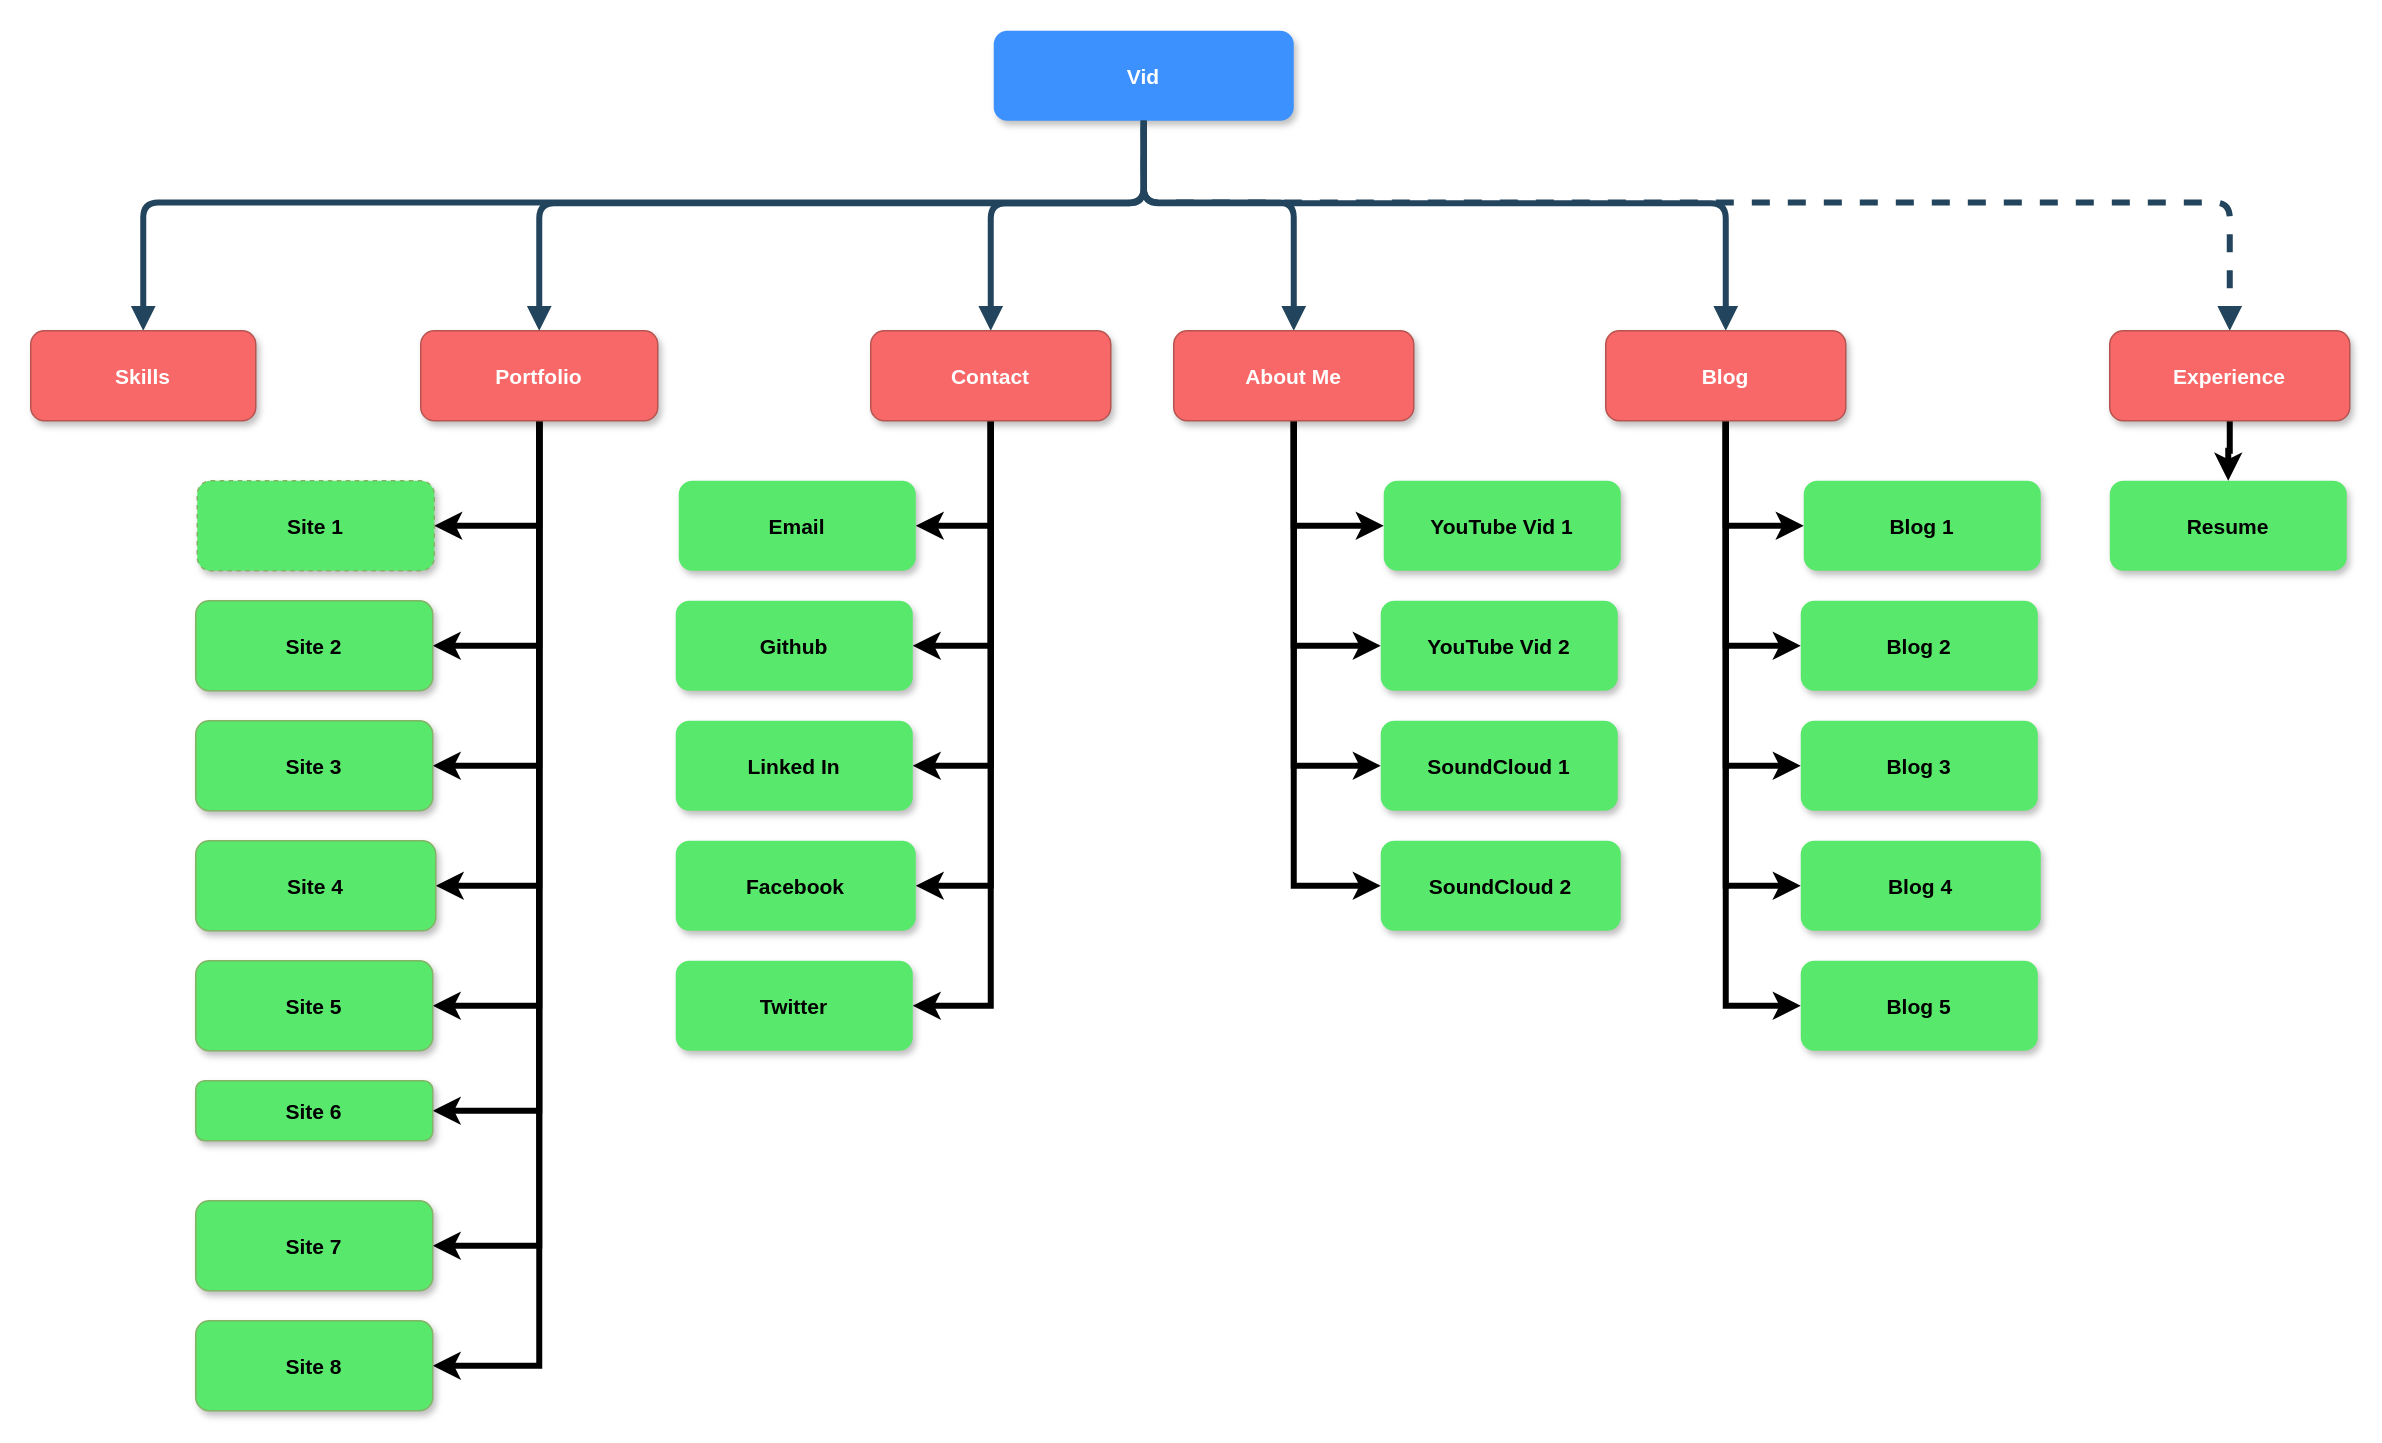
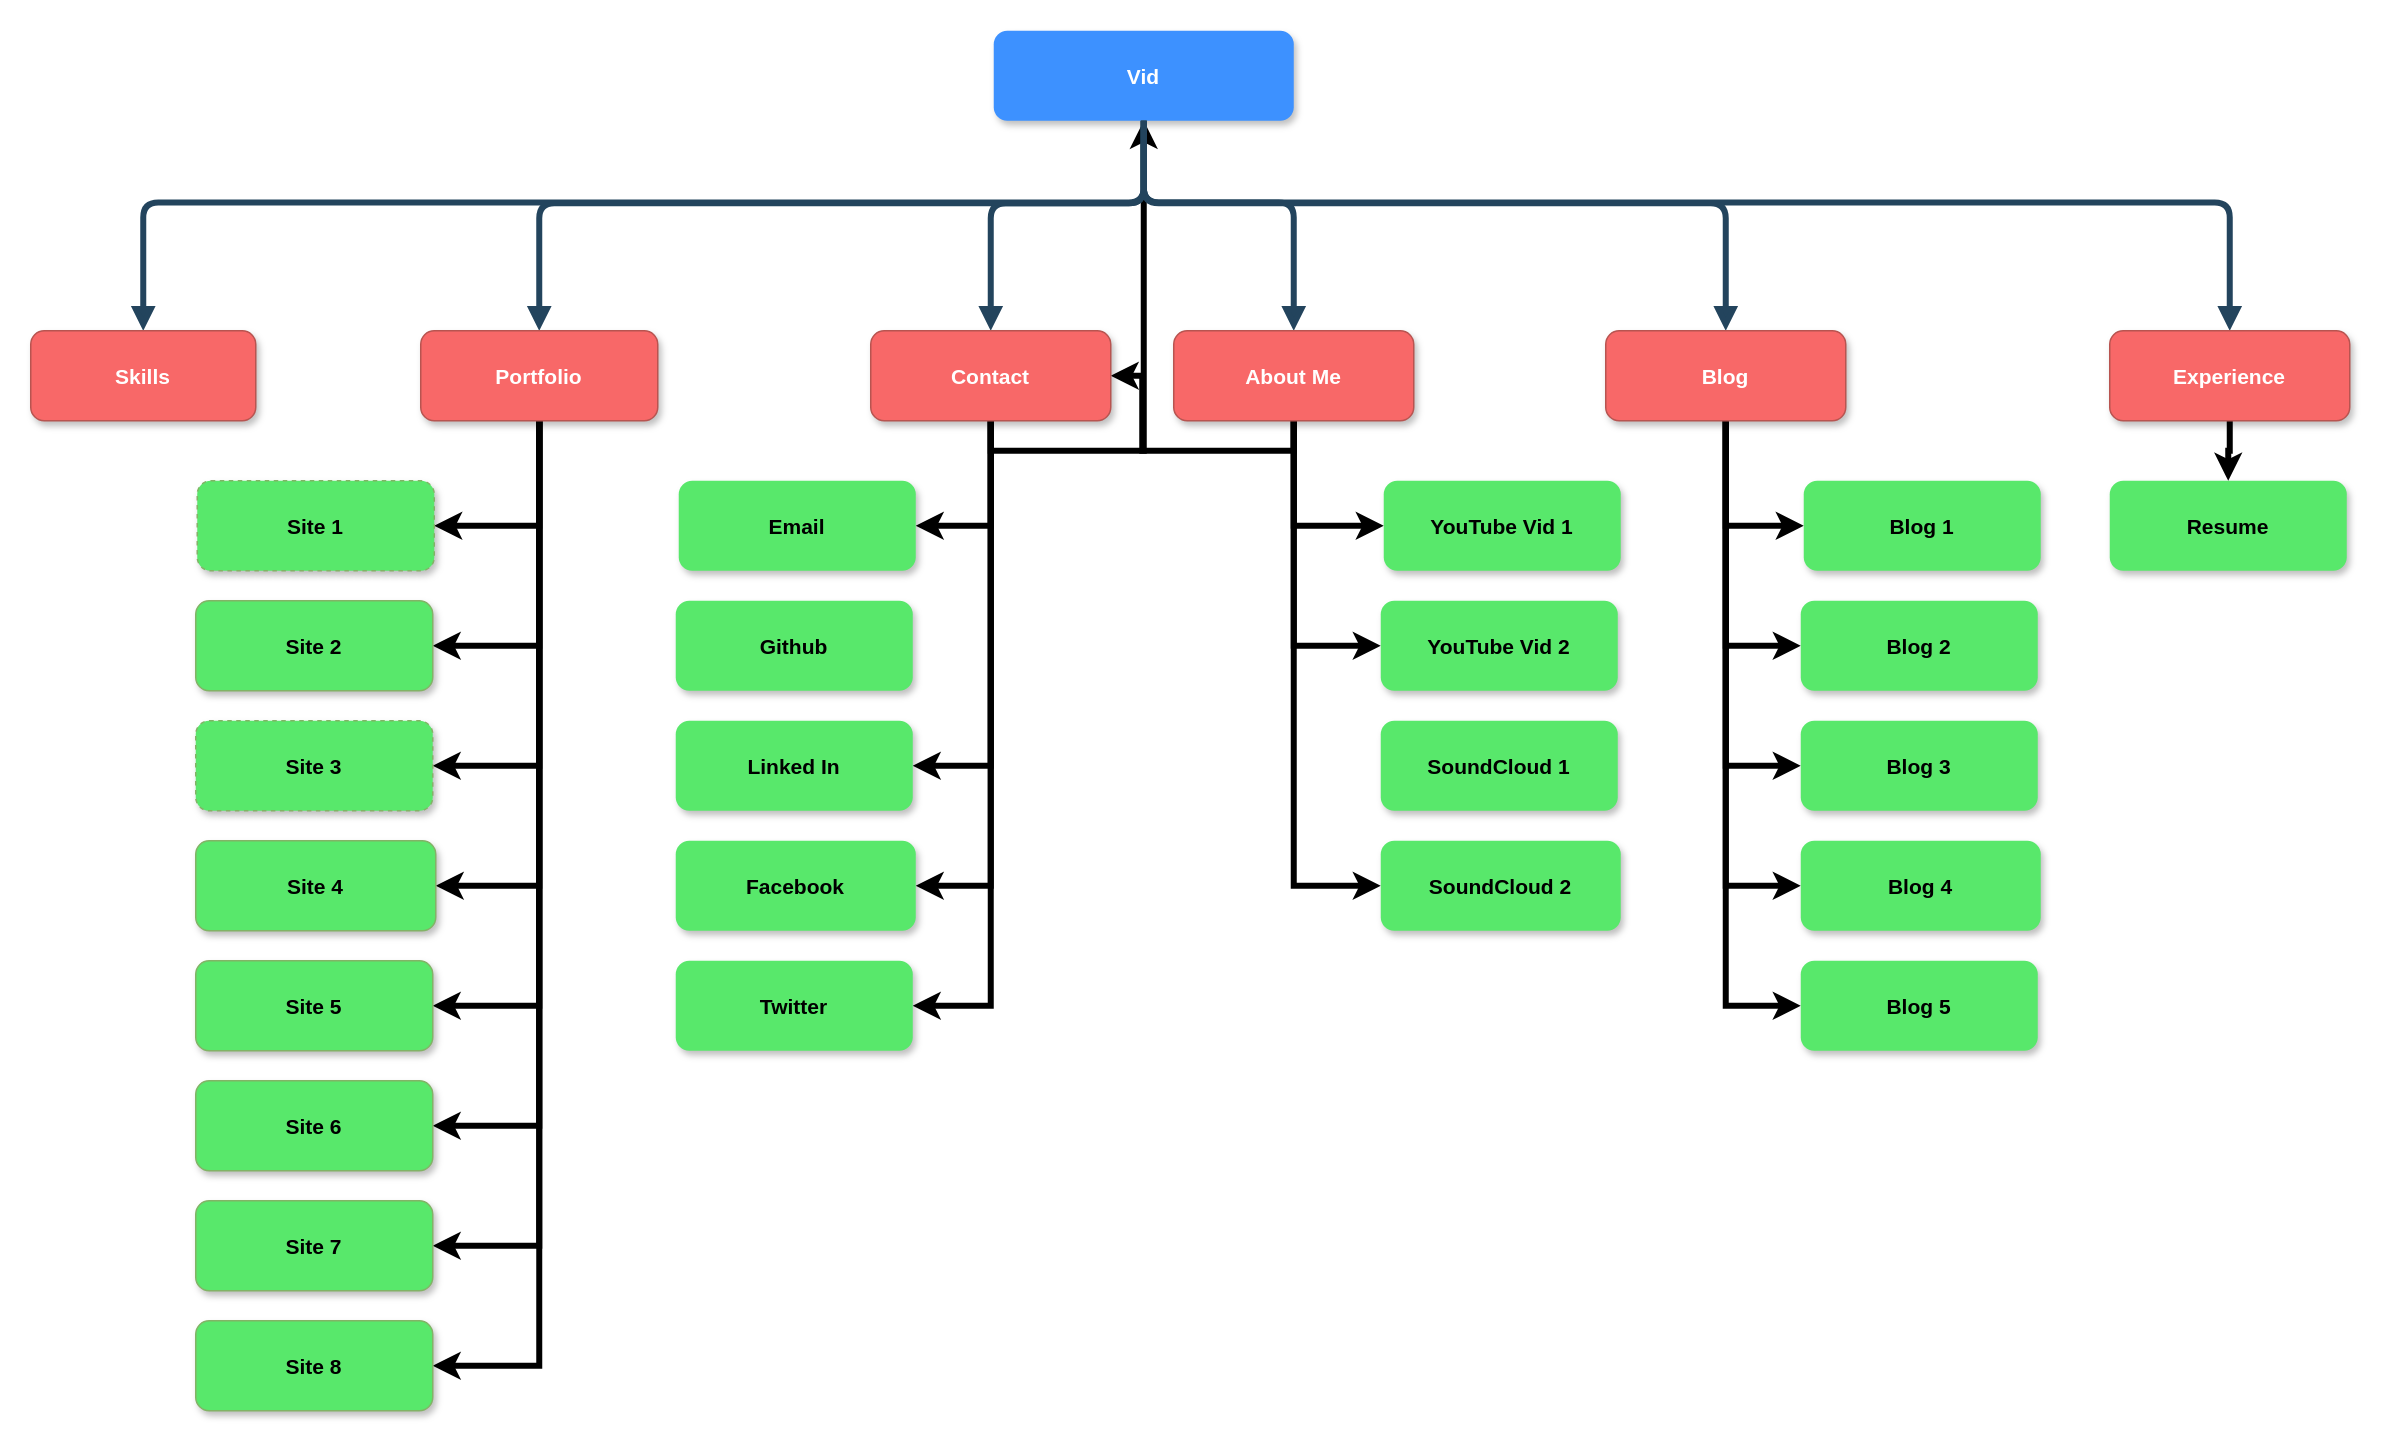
(1742, 203) -> (1742, 203)
(960, 646) -> (1144, 400)
(314, 766) -> (314, 766)
(1329, 766) -> (1217, 451)
(314, 1111) -> (314, 1126)
